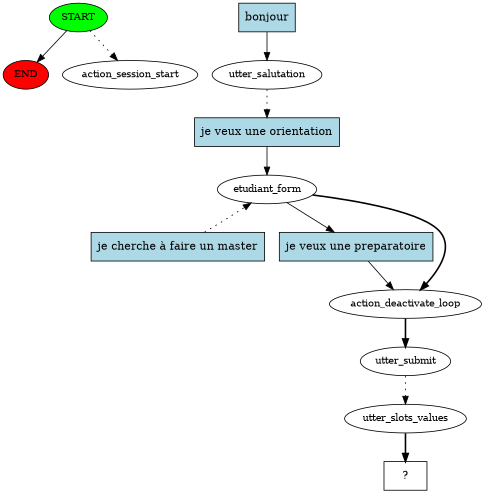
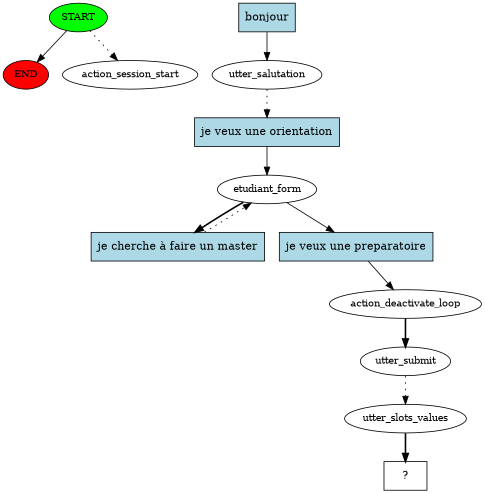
(407, 214) -> (222, 215)
